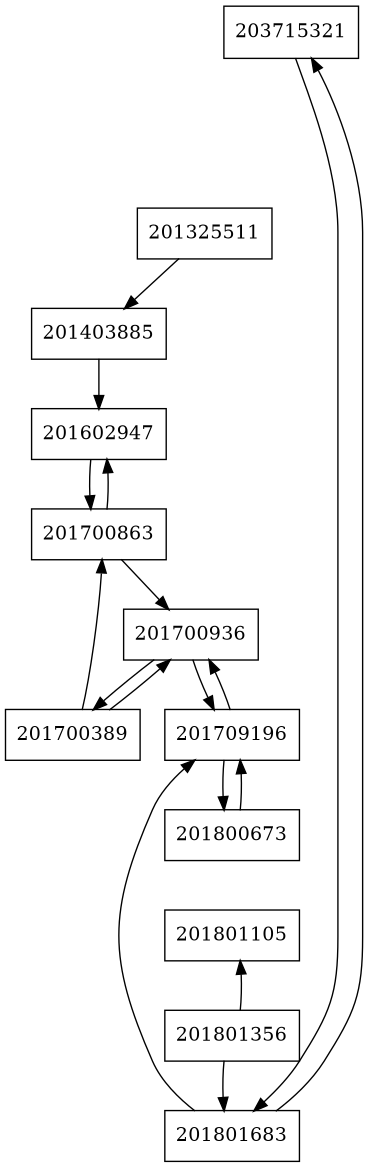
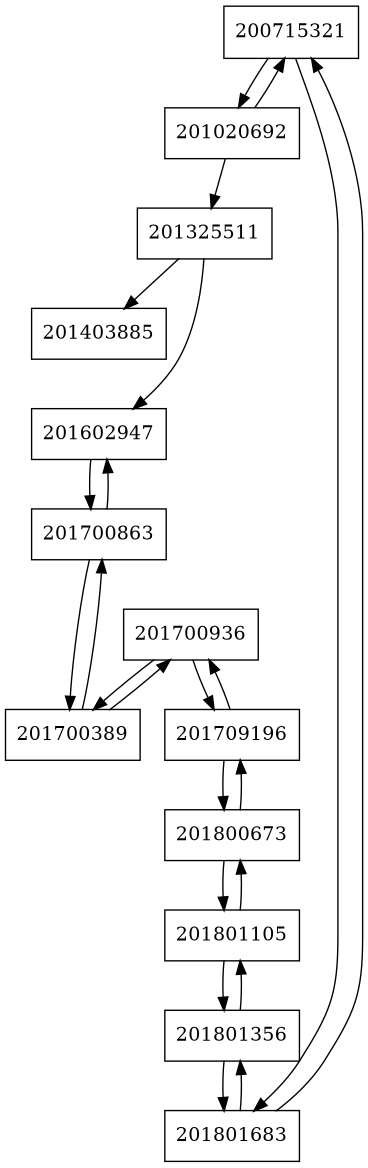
(291, 32) -> (291, 32)
none -> (232, 133)
(99, 377) -> (189, 336)
(140, 579) -> (78, 627)
none -> (223, 878)
none -> (241, 892)
(119, 942) -> (241, 1093)
none -> (223, 979)
